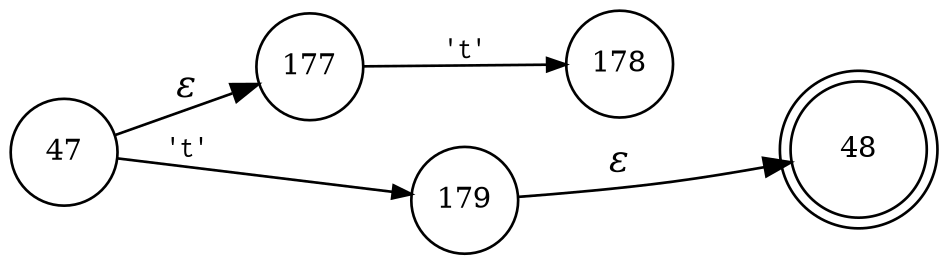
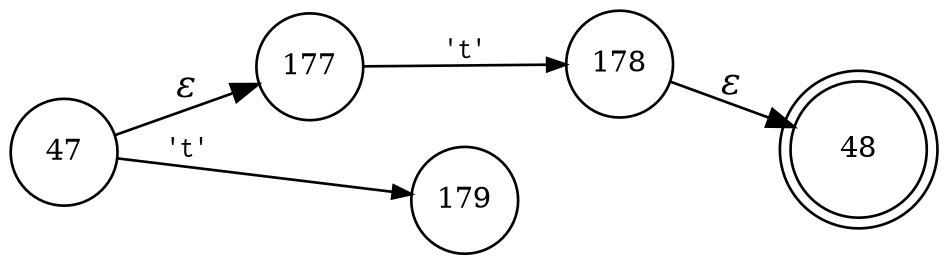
(642, 185) -> (720, 100)
